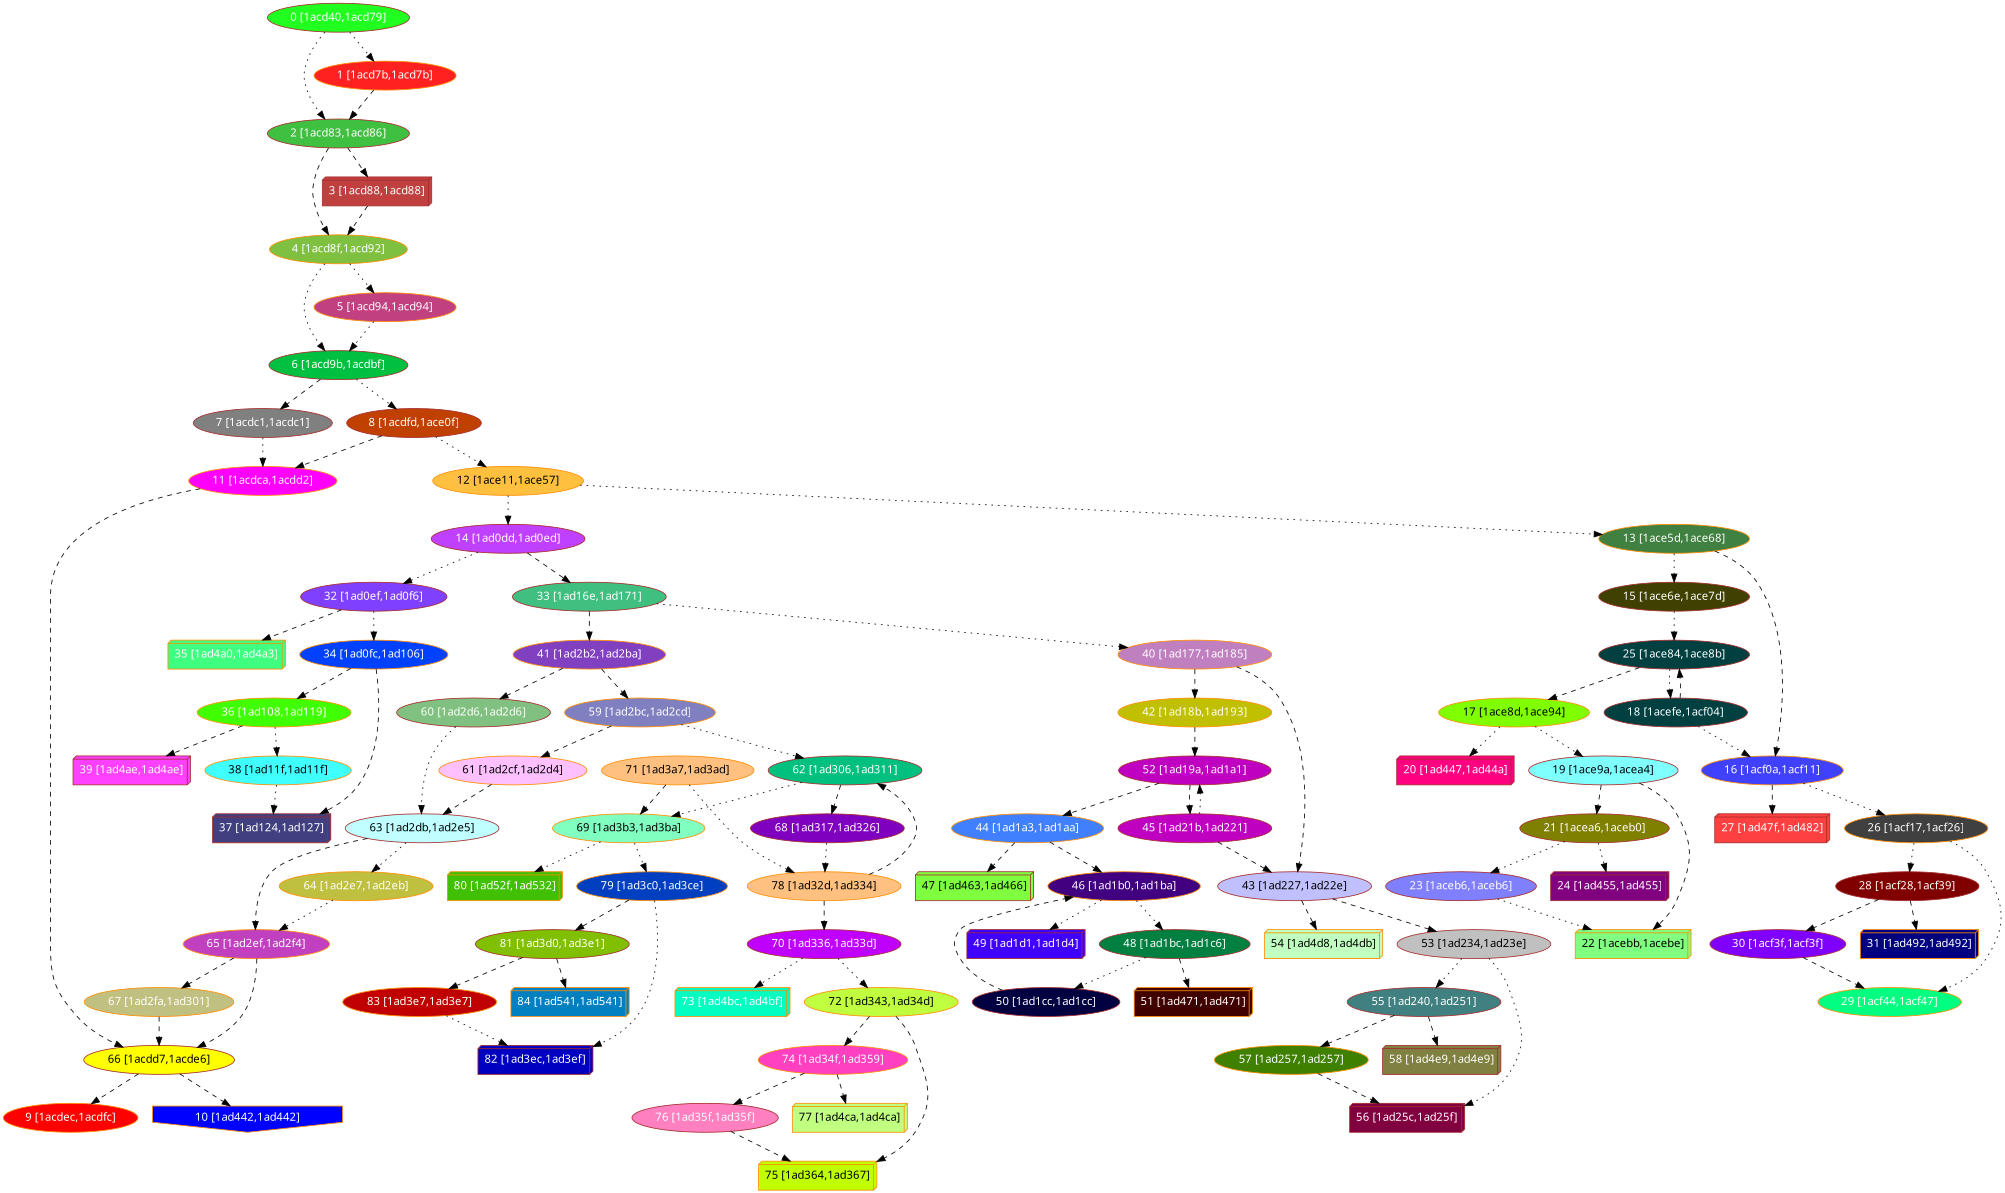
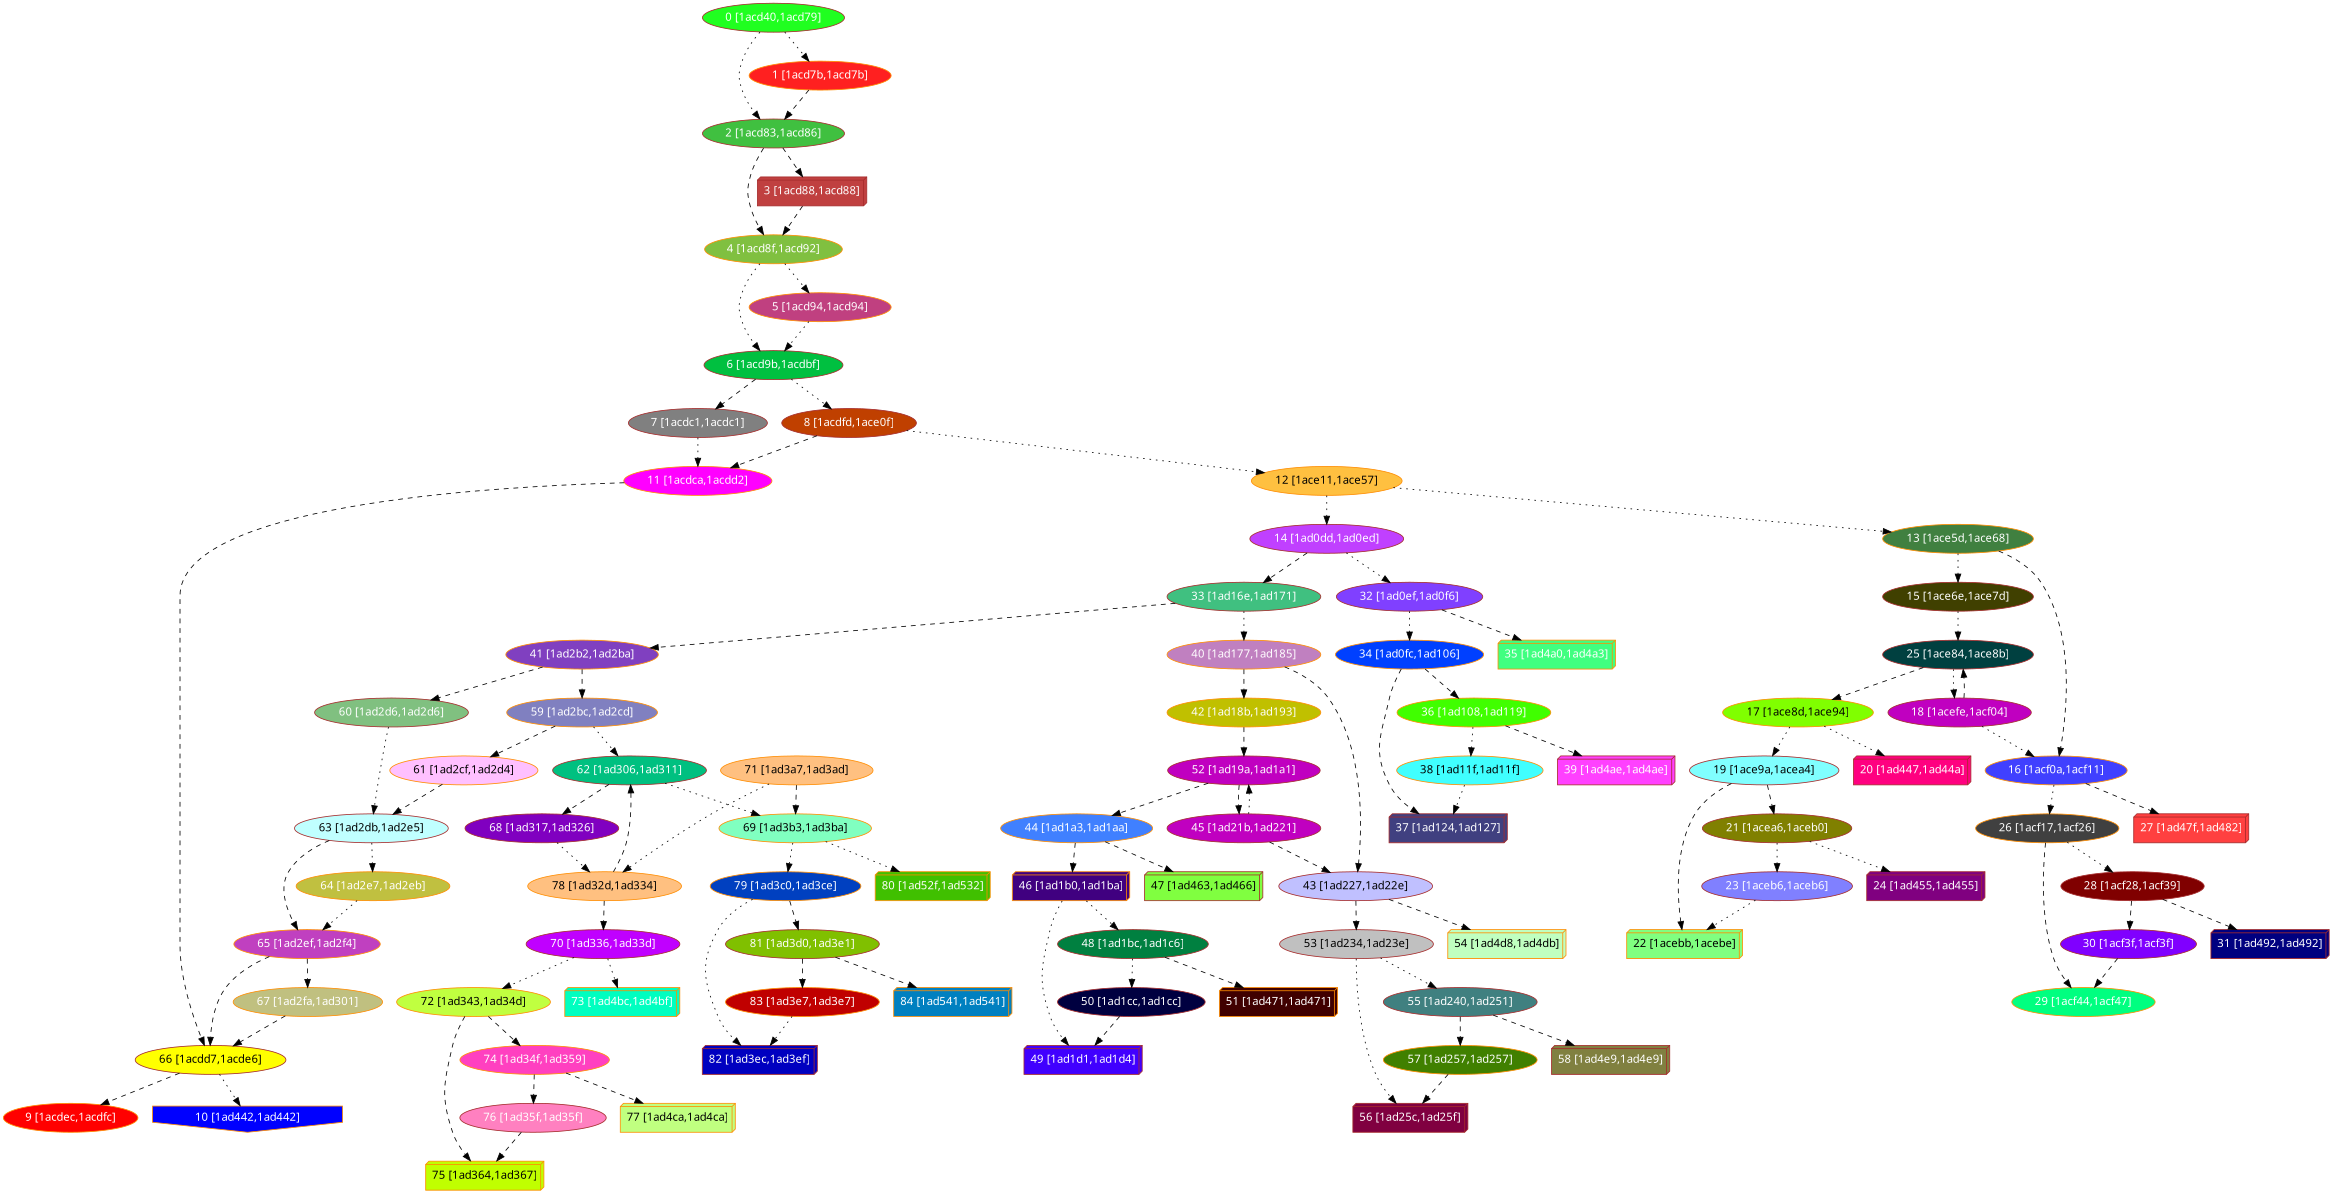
(1676, 712) -> (1960, 712)
(1124, 886) -> (1071, 886)
(2001, 917) -> (2045, 914)
(971, 924) -> (1110, 1028)
(1919, 944) -> (2270, 944)
(202, 1088) -> (228, 1087)
